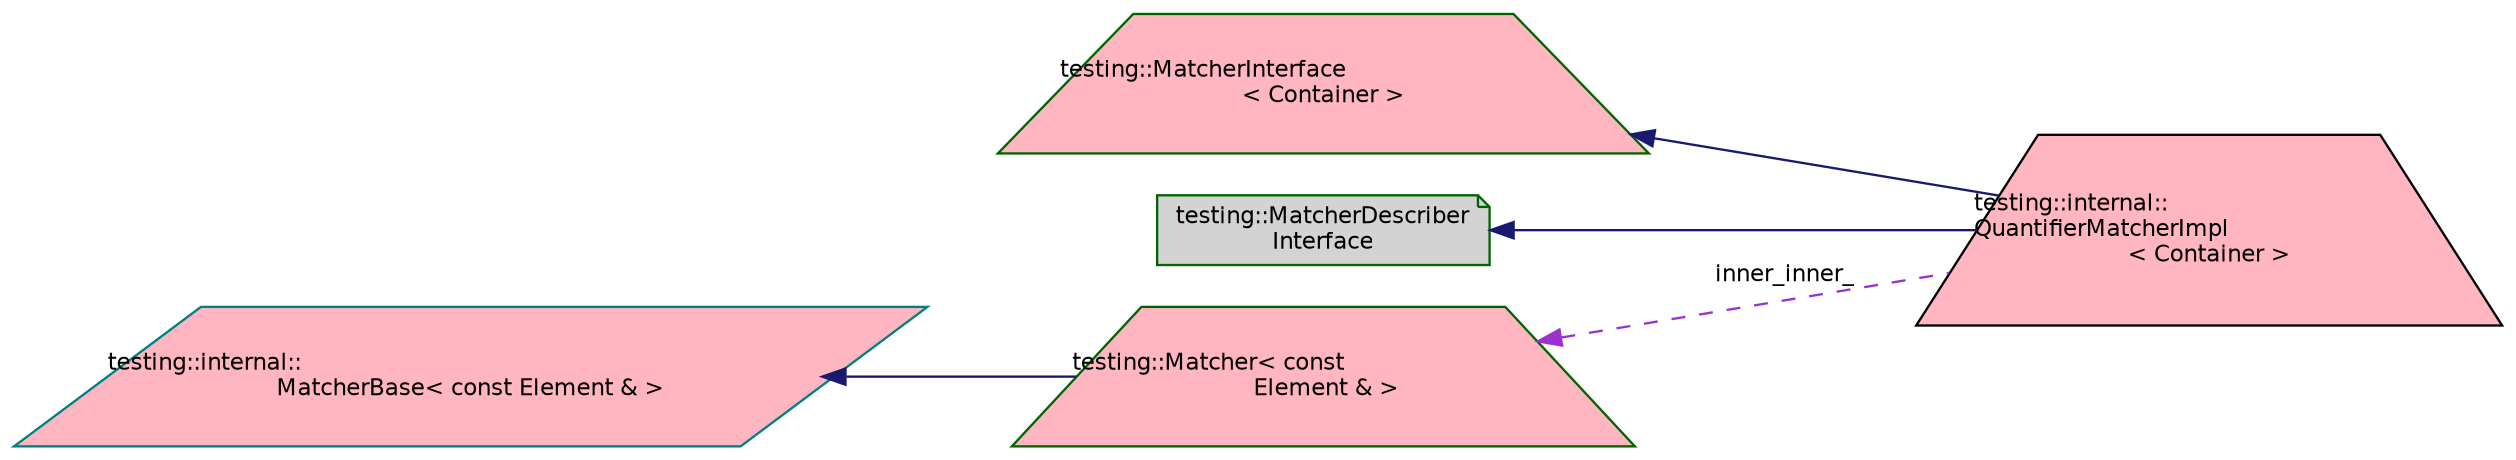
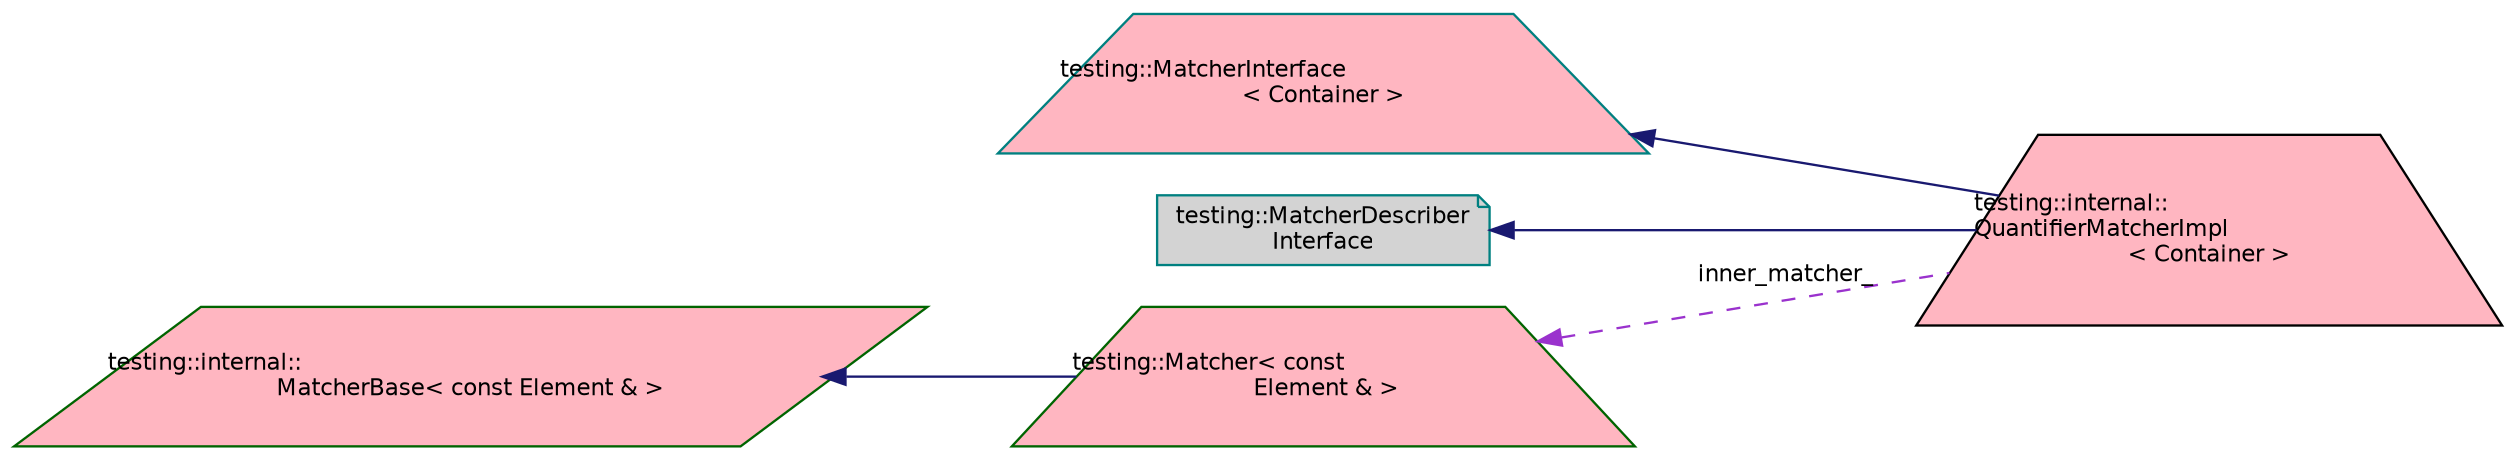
(1323, 84) -> (1323, 84)
(1323, 230) -> (1323, 230)
(1783, 276) -> (1783, 276)
(471, 377) -> (471, 377)
